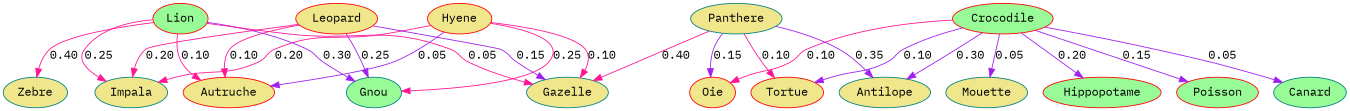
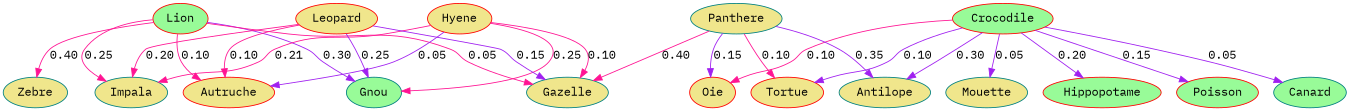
(289, 56) -> (289, 56)
